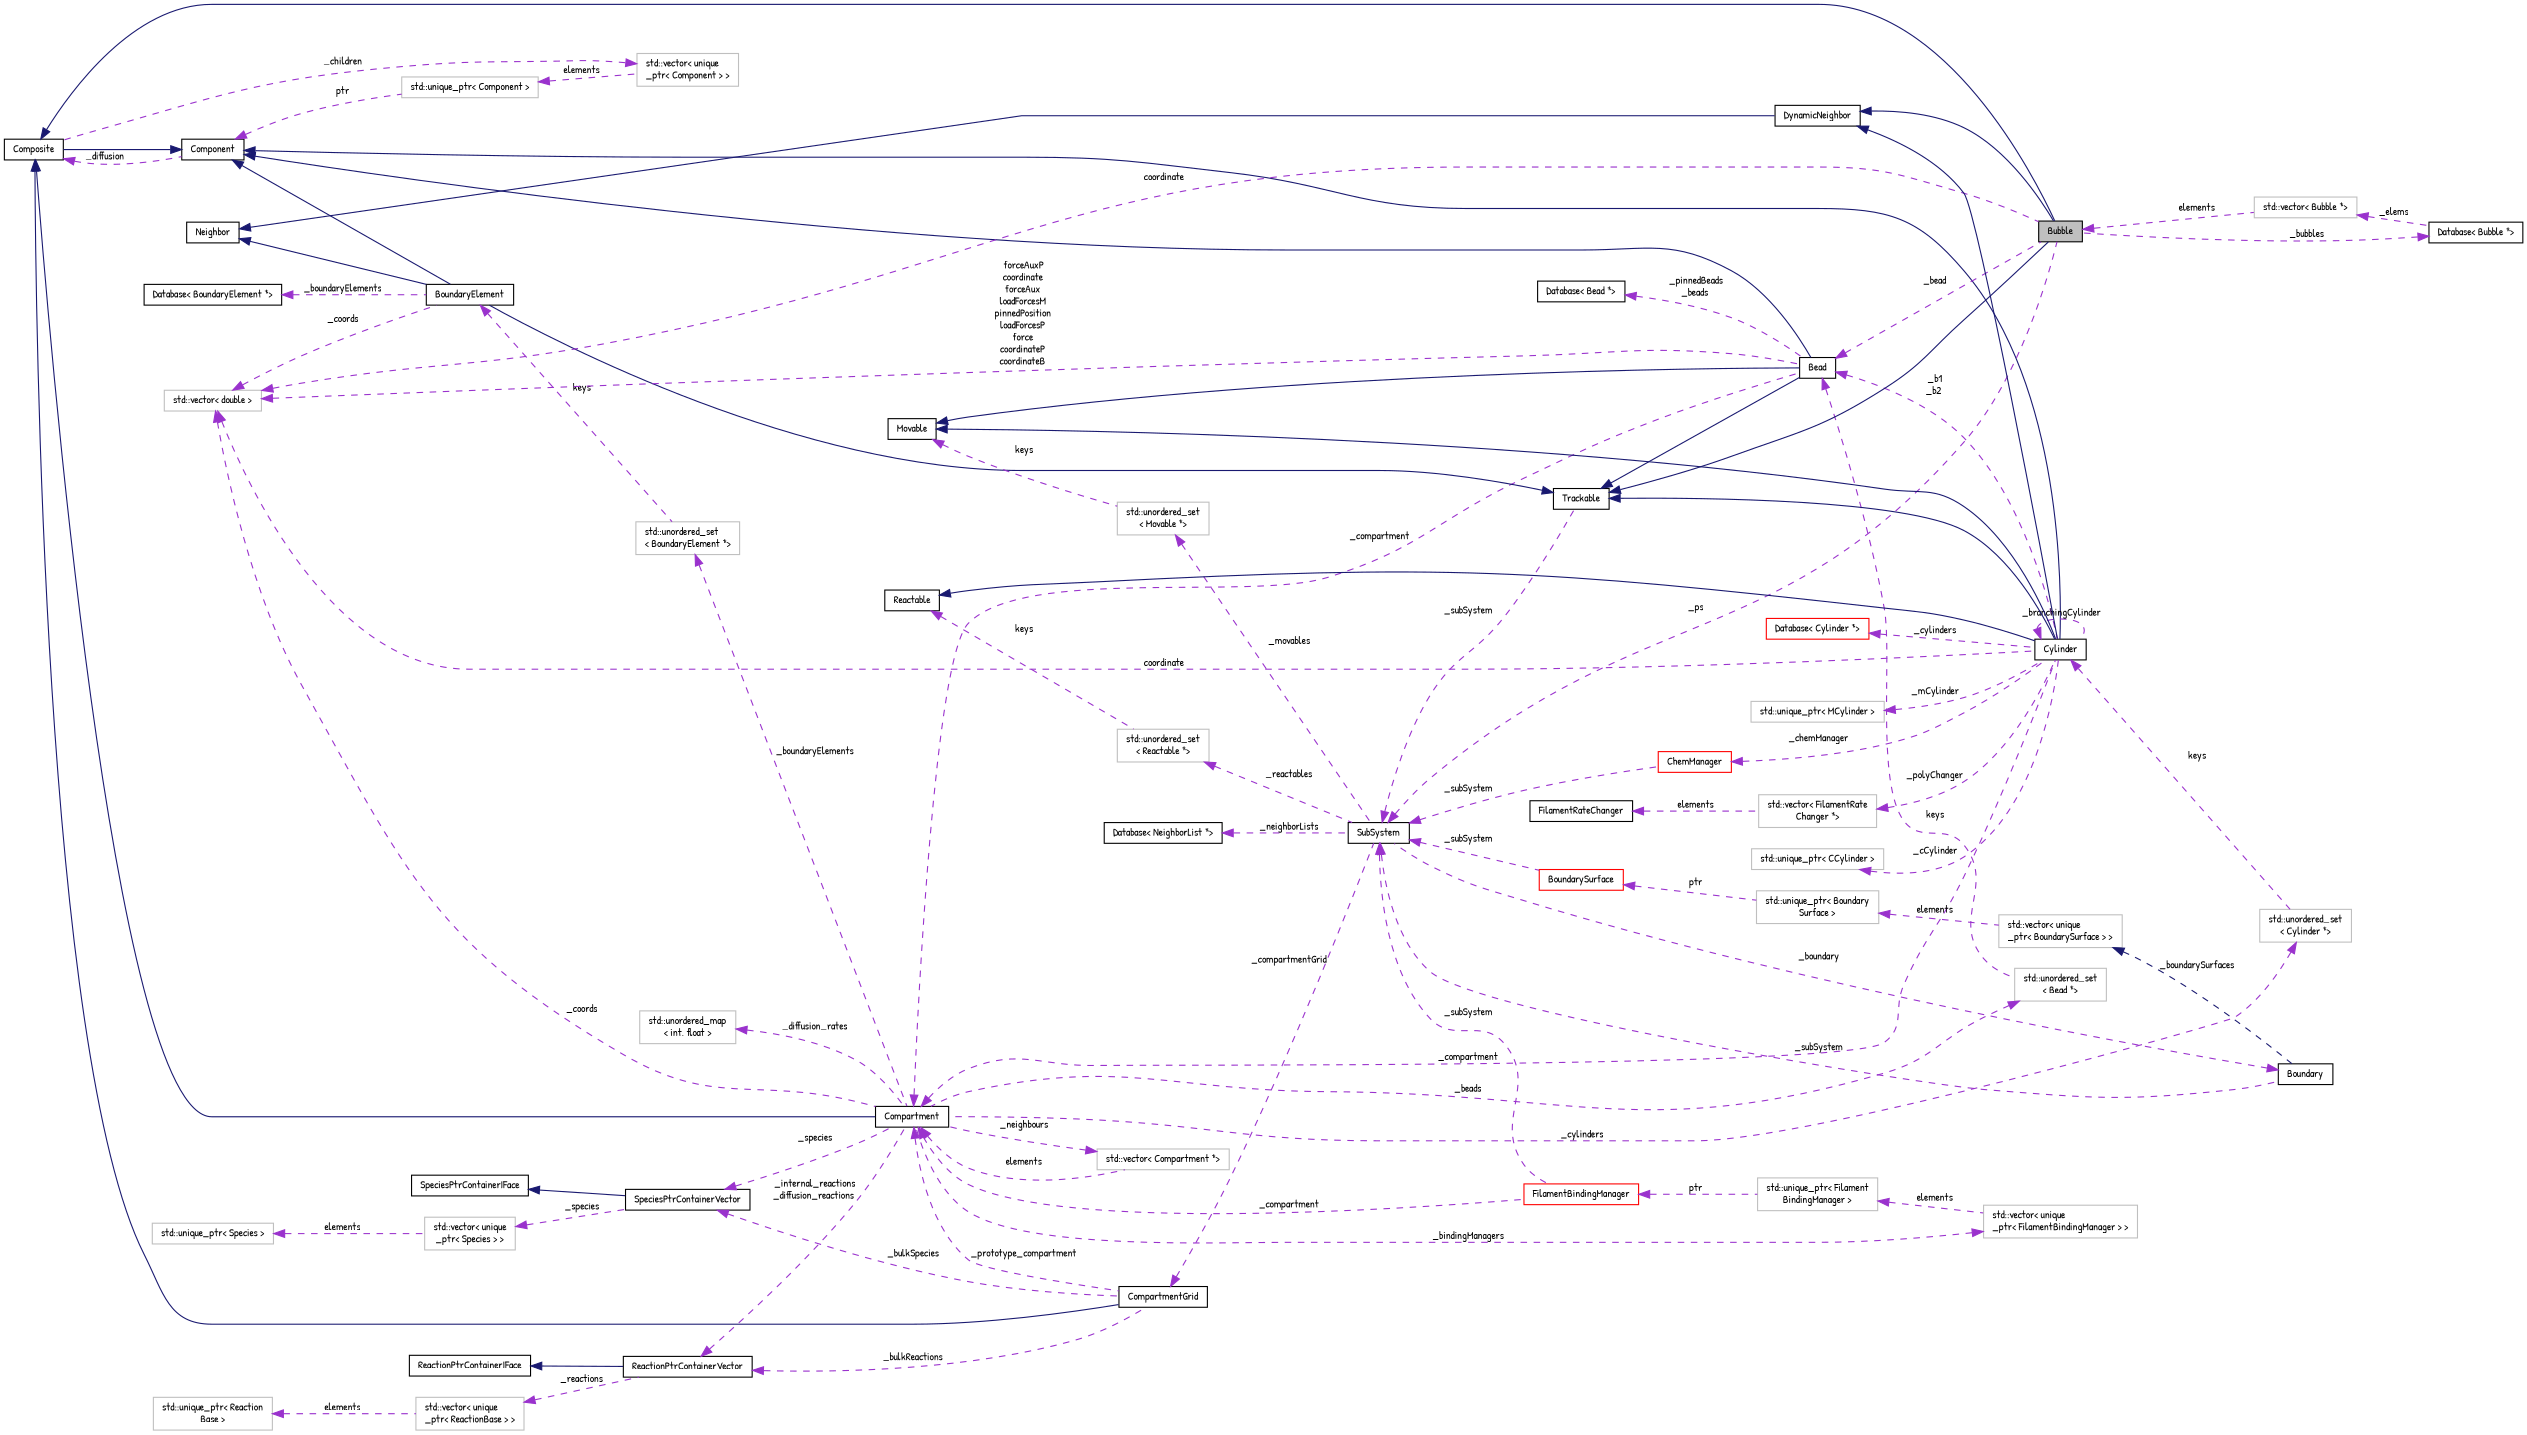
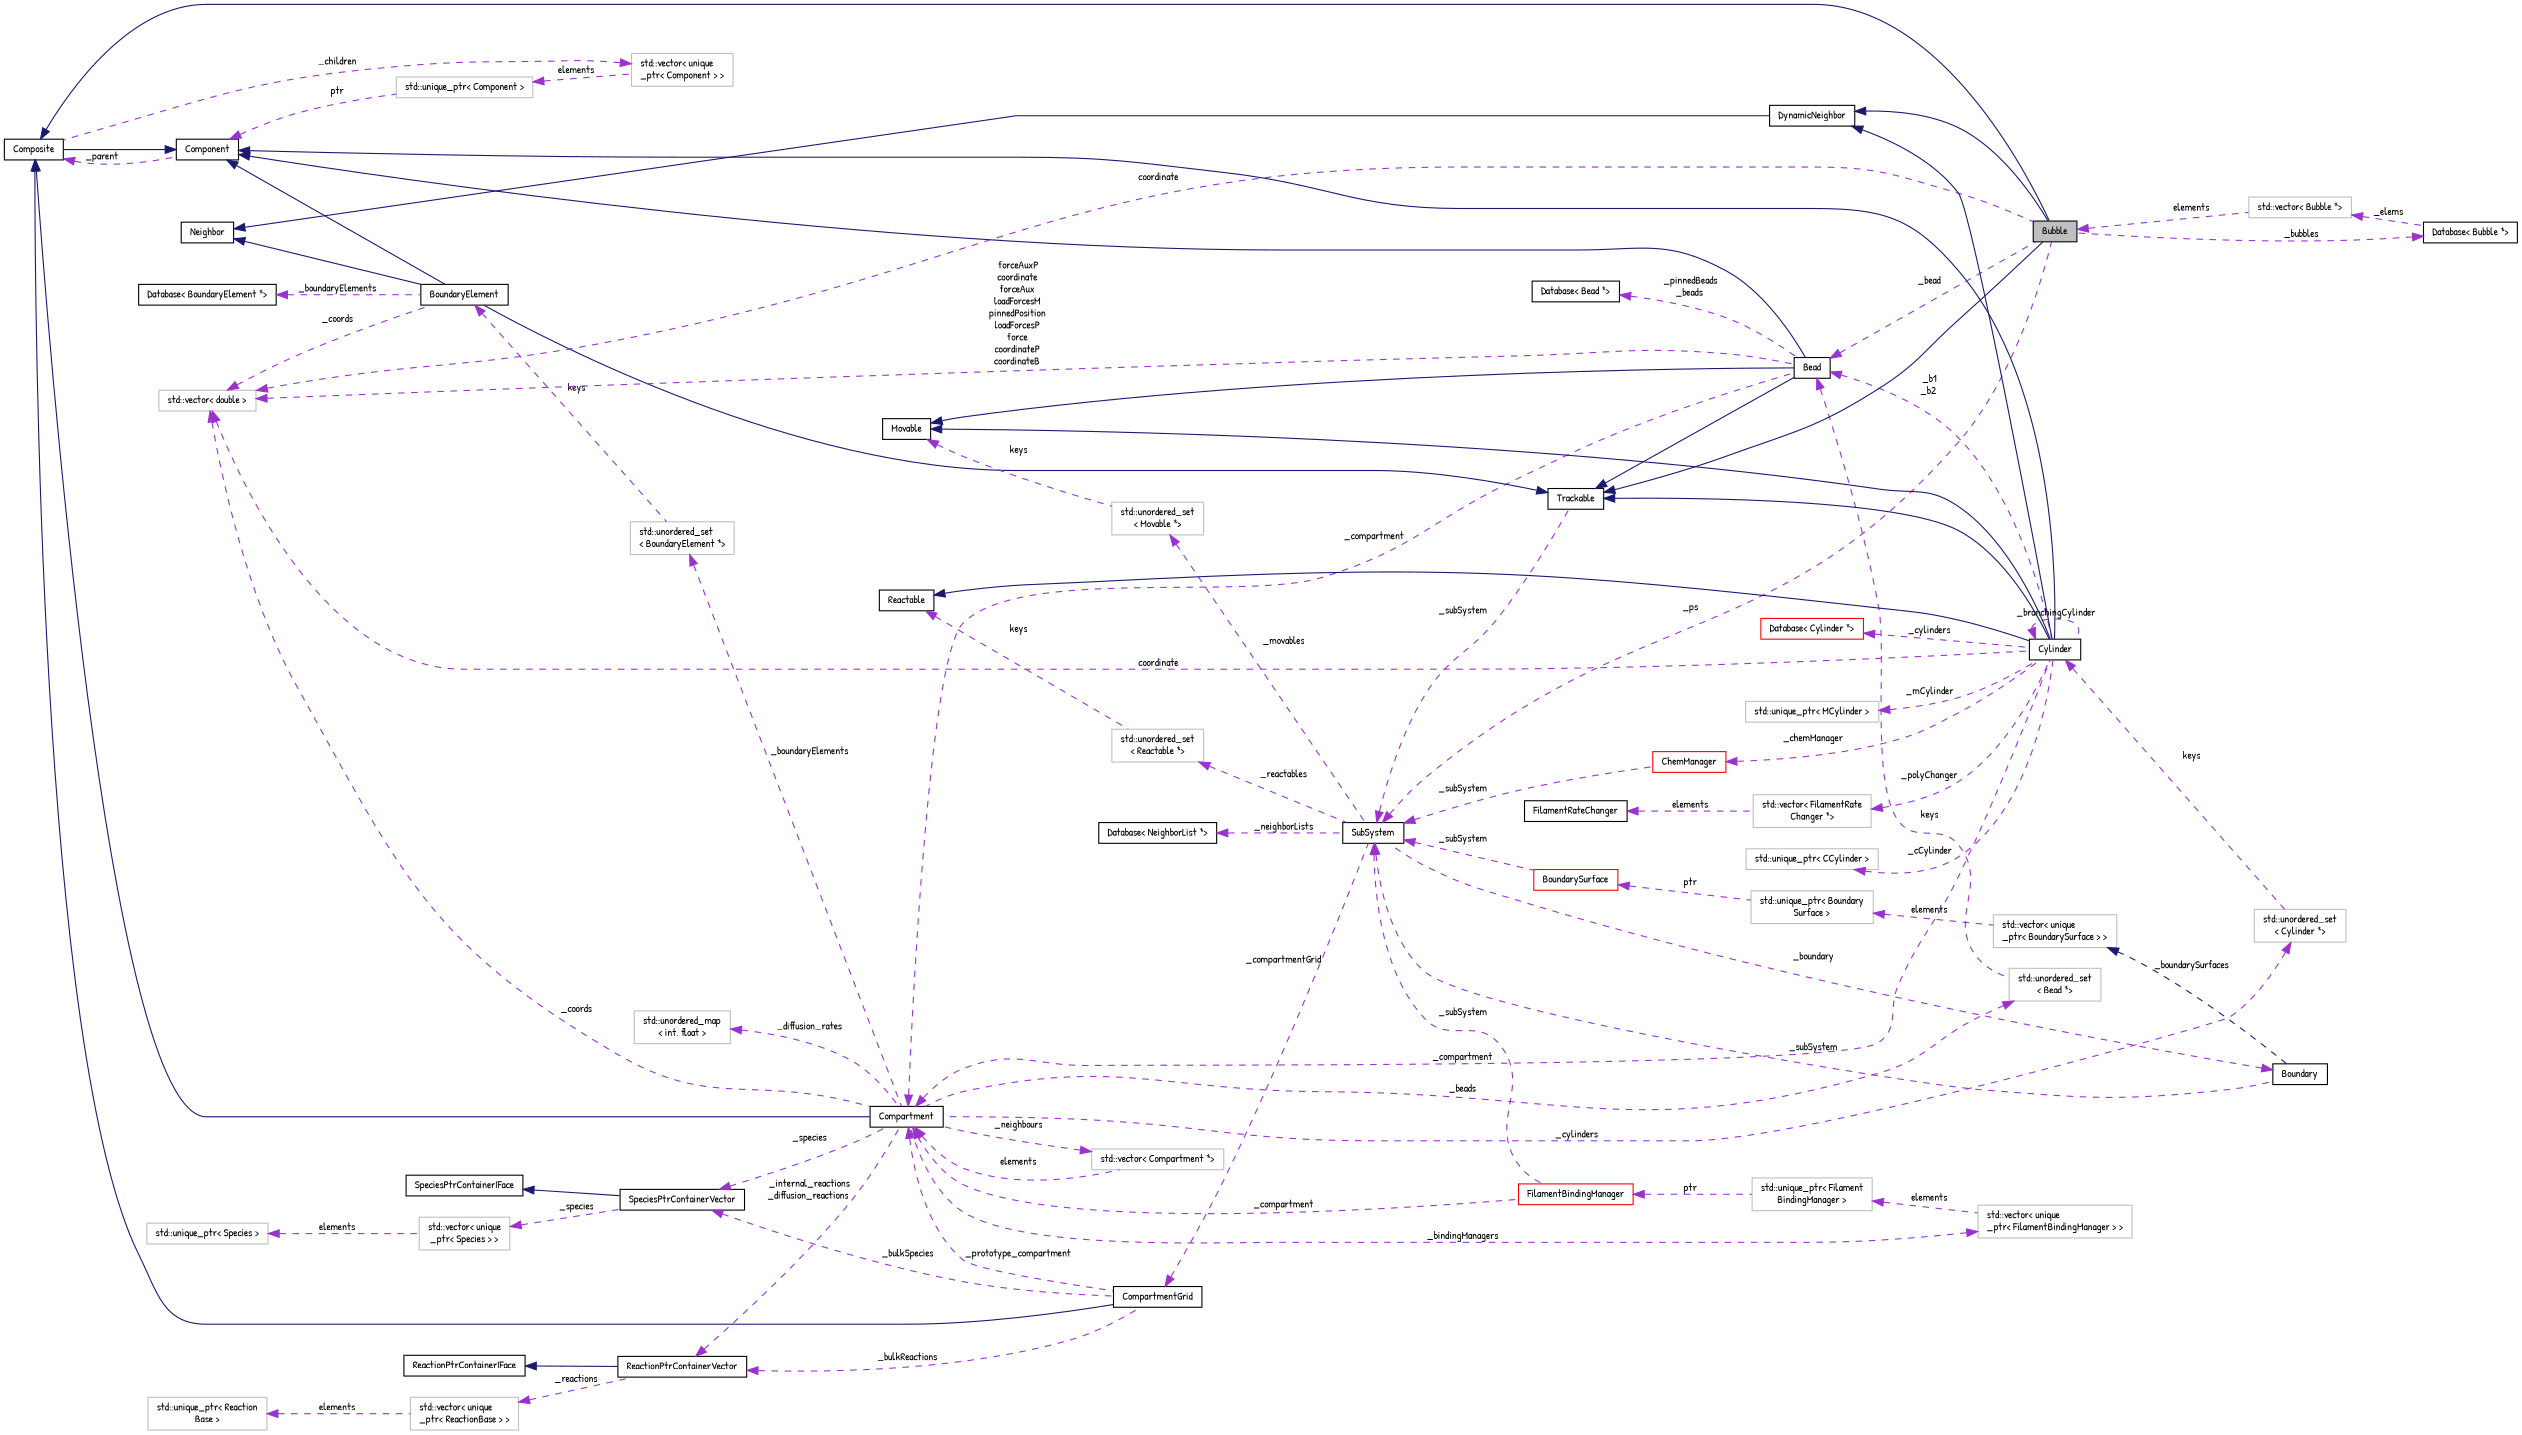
(104, 157) -> (101, 157)
